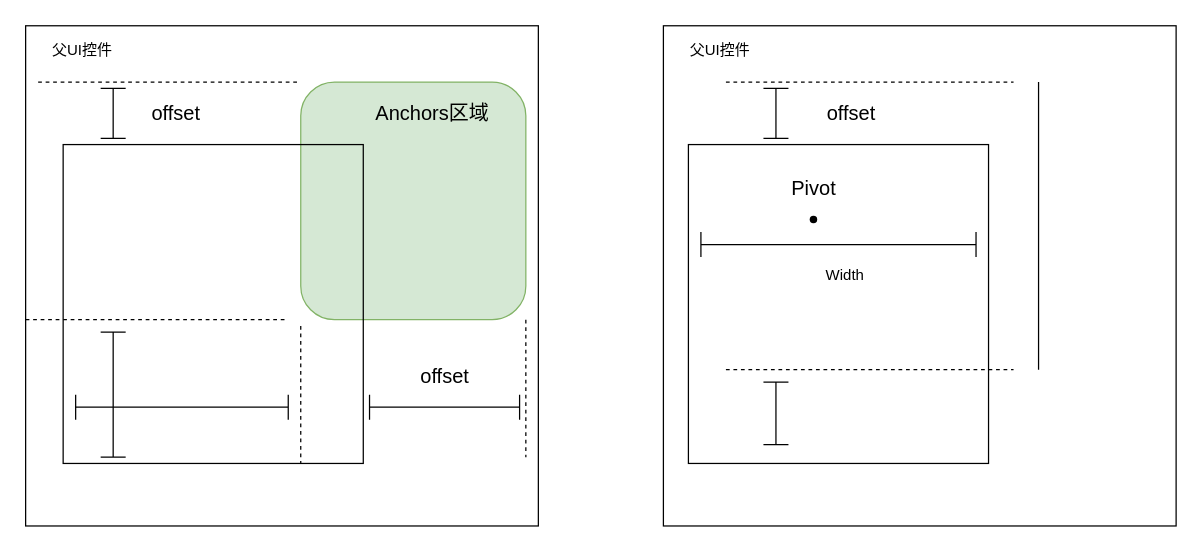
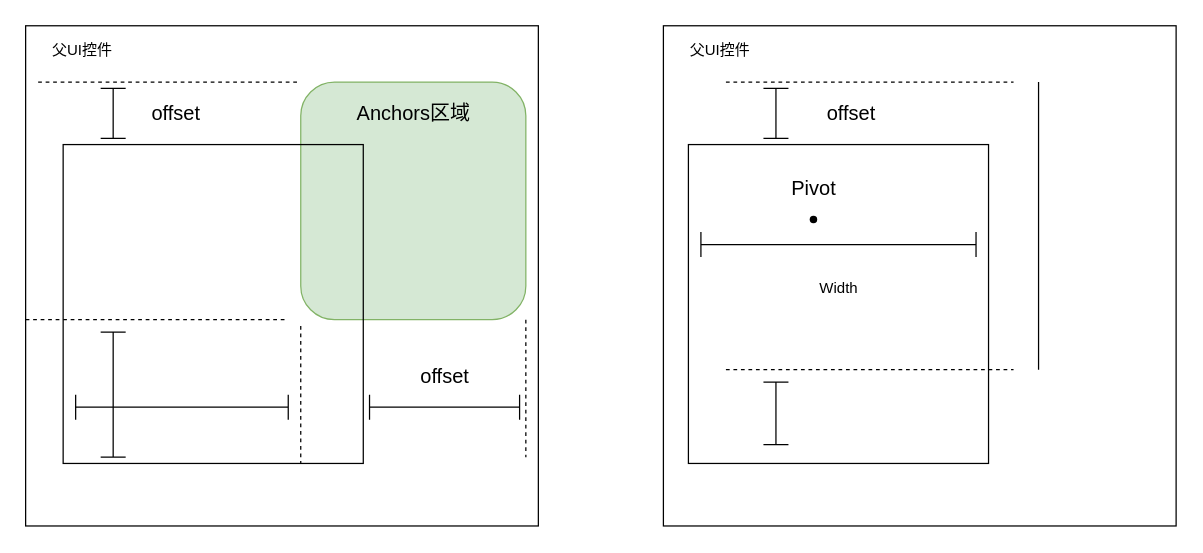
(432, 113) -> (413, 113)
(844, 276) -> (838, 288)
